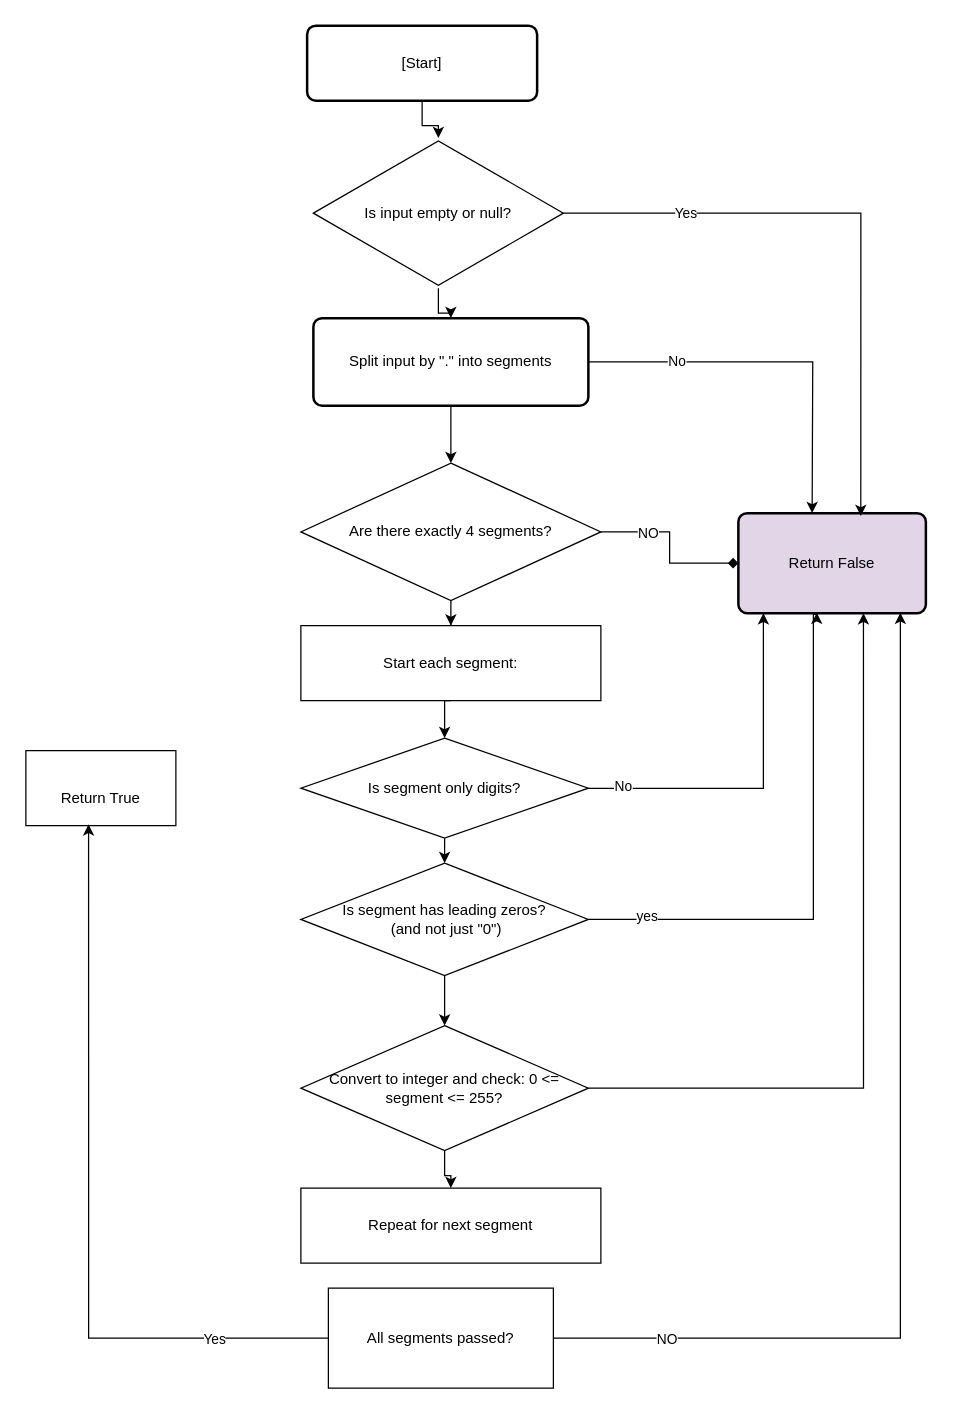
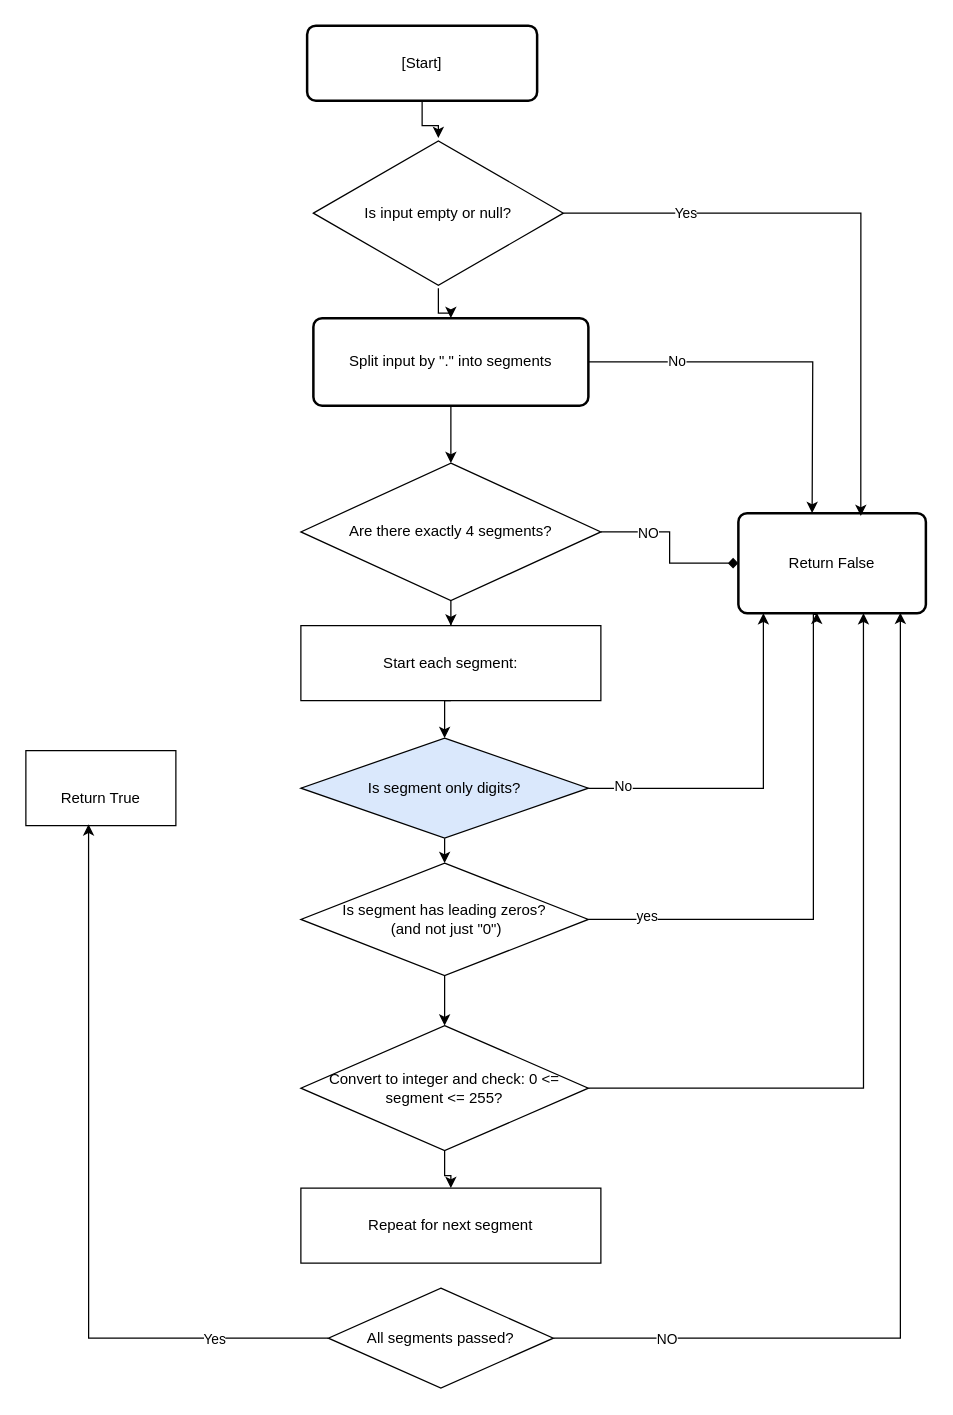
(832, 563) -> (832, 563)
(444, 788) -> (444, 788)
(441, 1338) -> (441, 1338)
